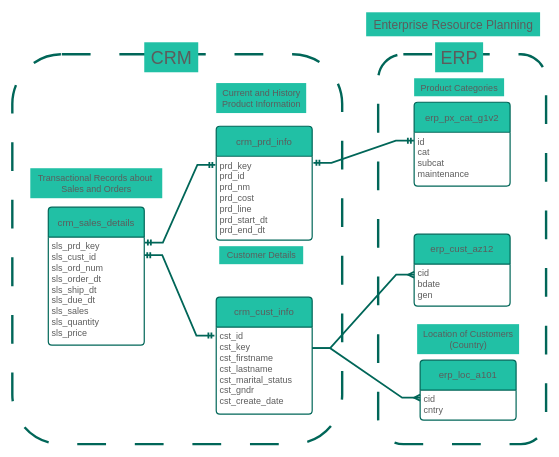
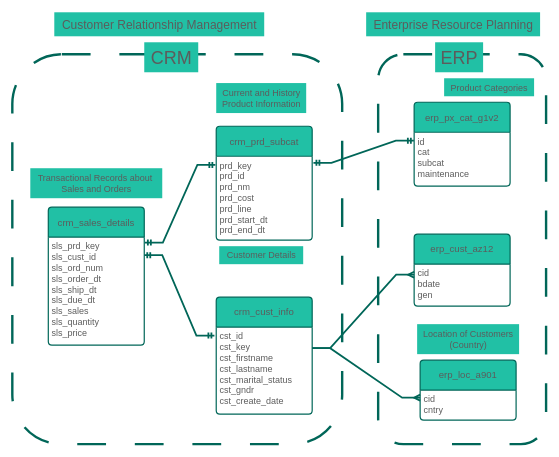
none -> (159, 24)
(459, 87) -> (489, 87)
(264, 141) -> (264, 141)
(468, 375) -> (468, 375)
